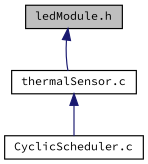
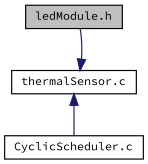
(66, 55) -> (82, 44)
